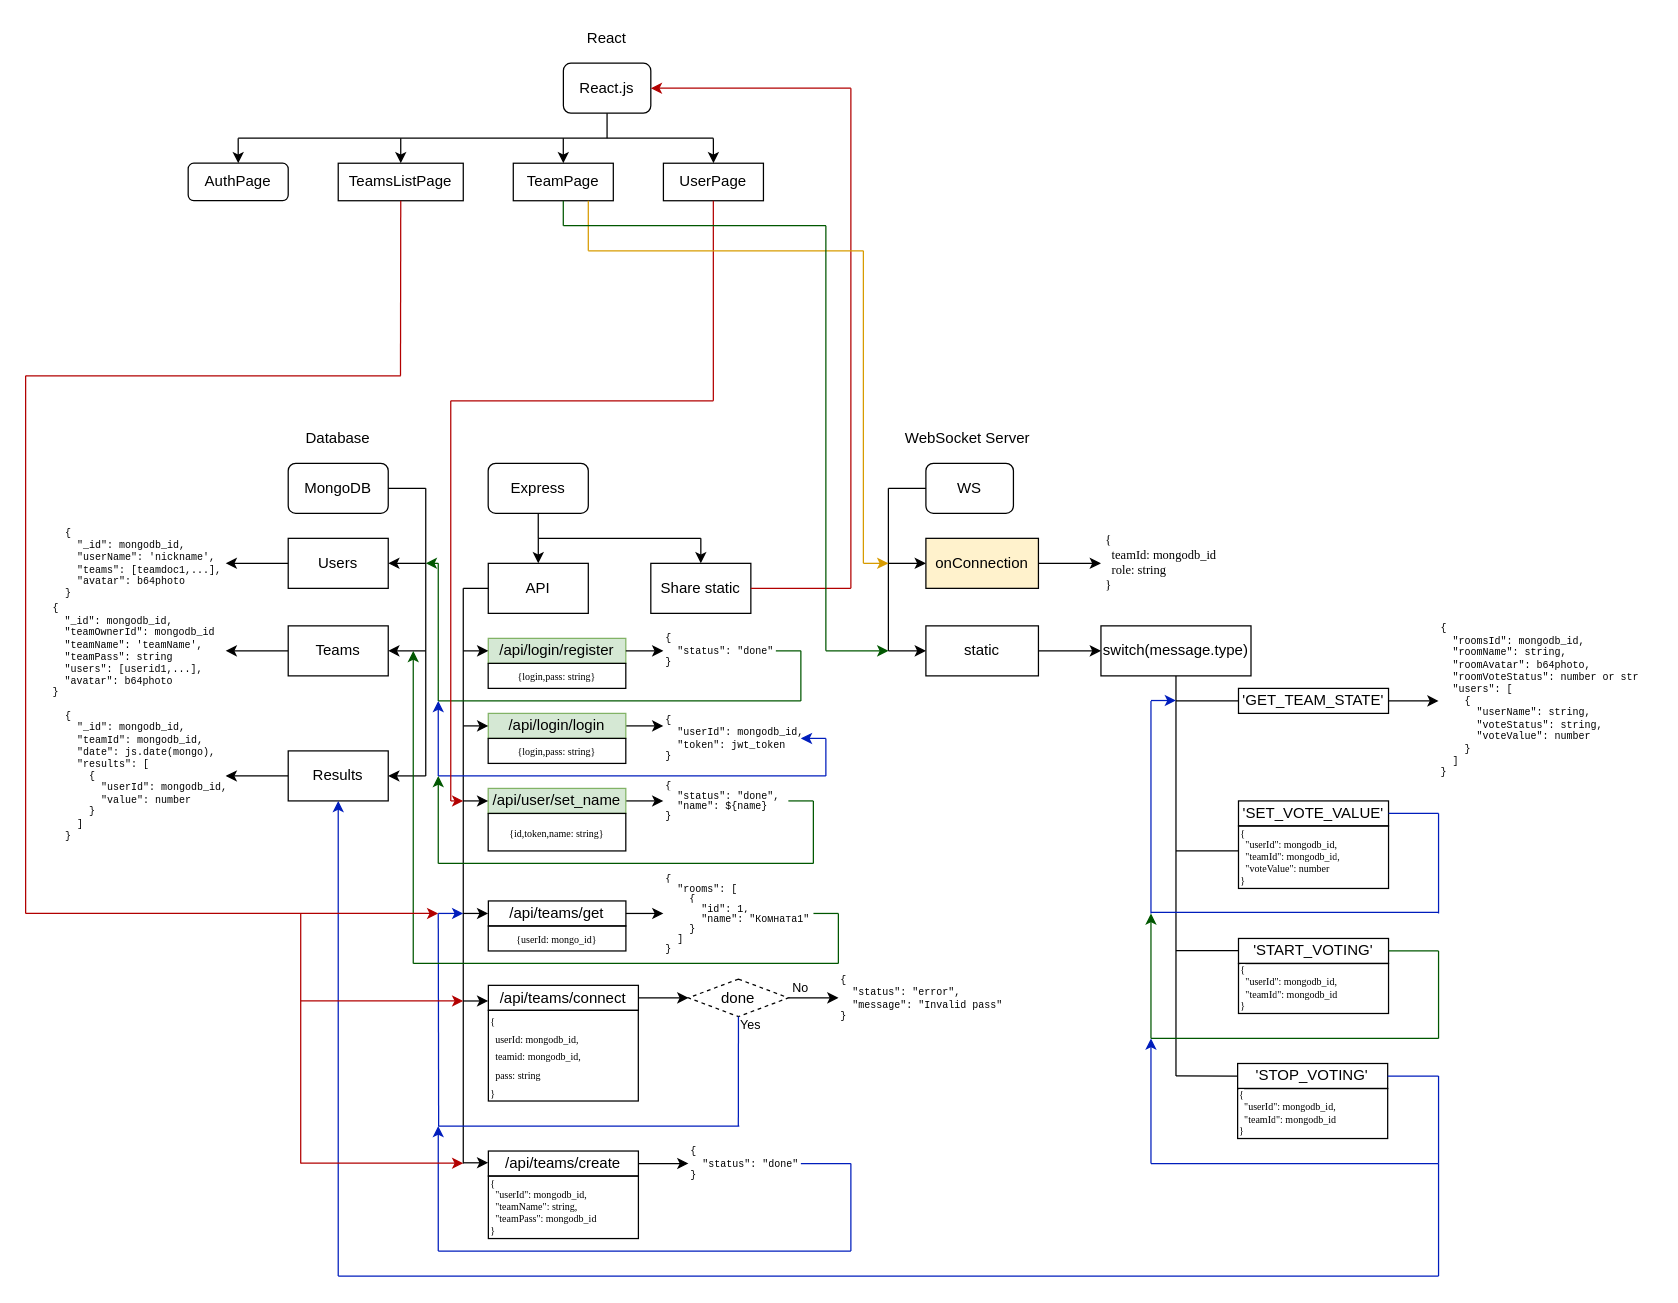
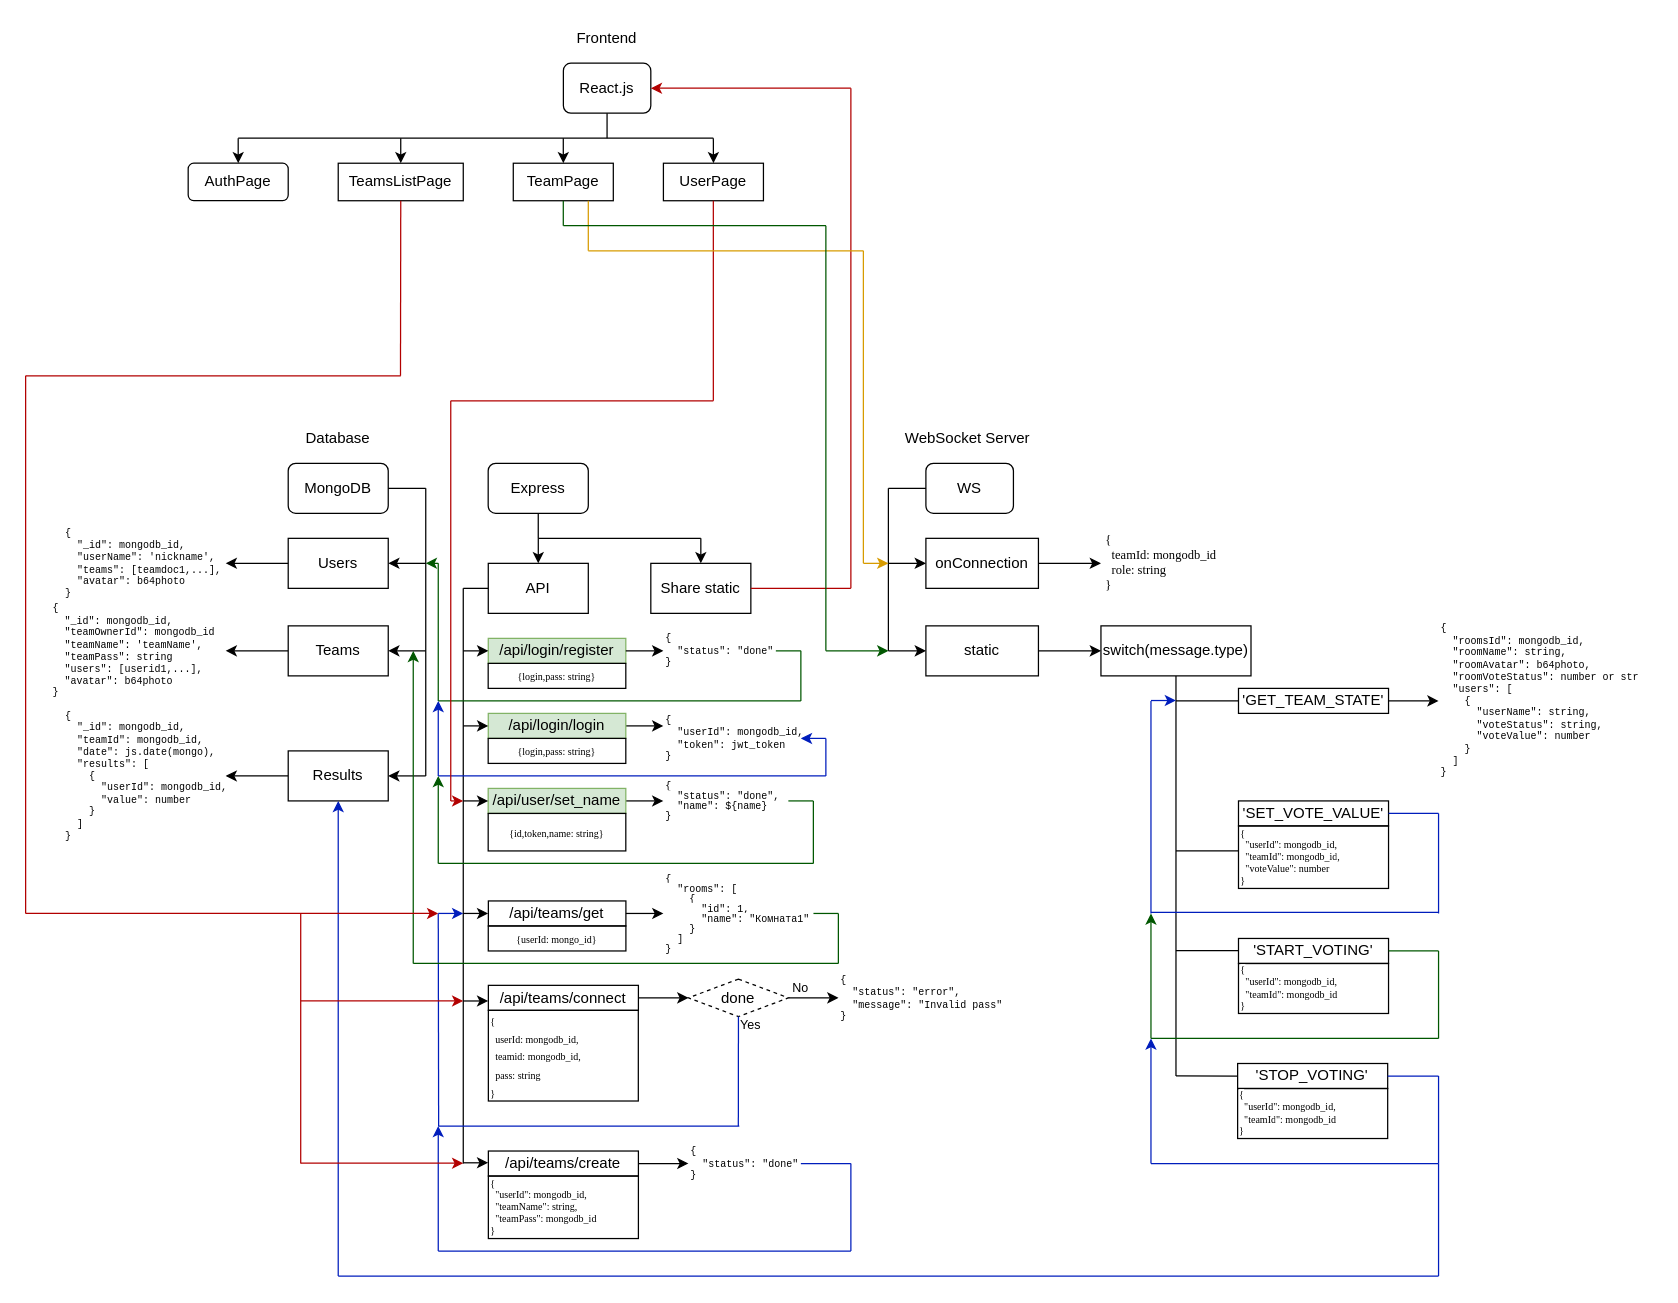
(607, 38) -> (607, 38)
(982, 563) -> (982, 563)
